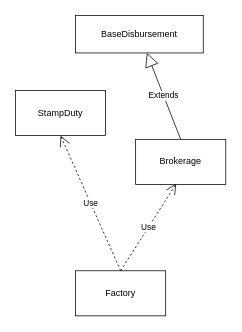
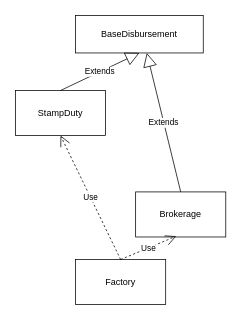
none -> (93, 75)
(180, 162) -> (180, 214)
(120, 293) -> (120, 282)
